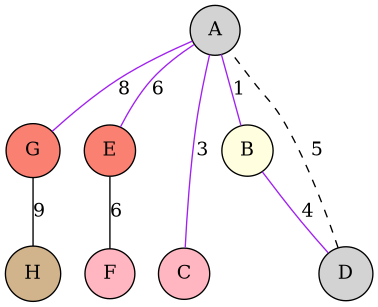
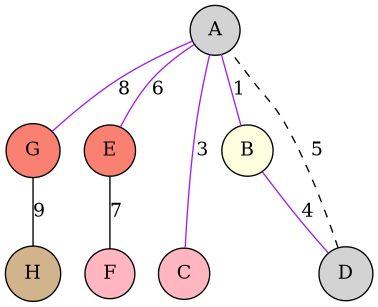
(117, 212) -> (117, 212)
